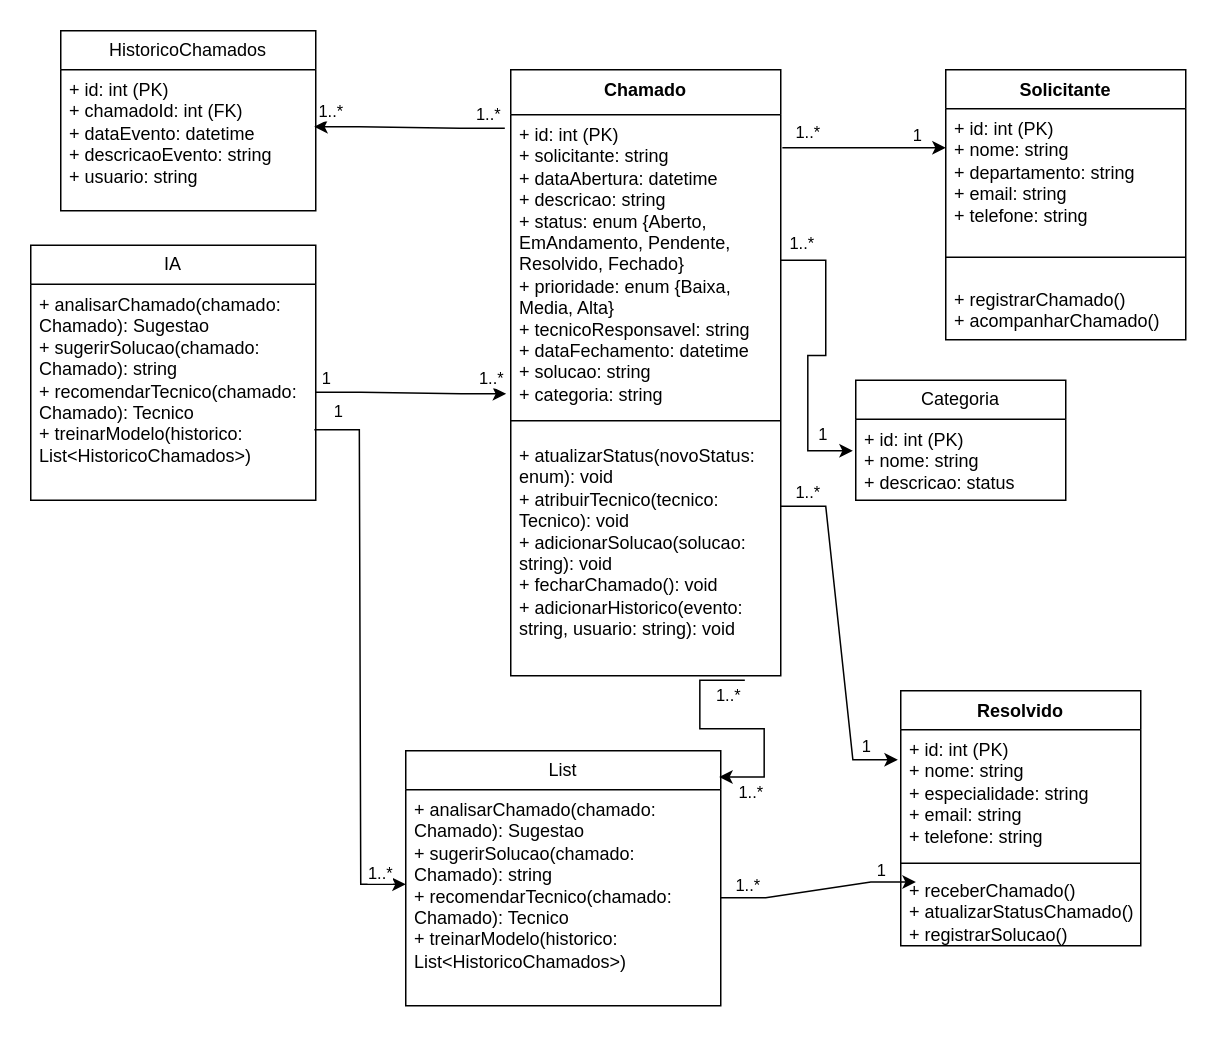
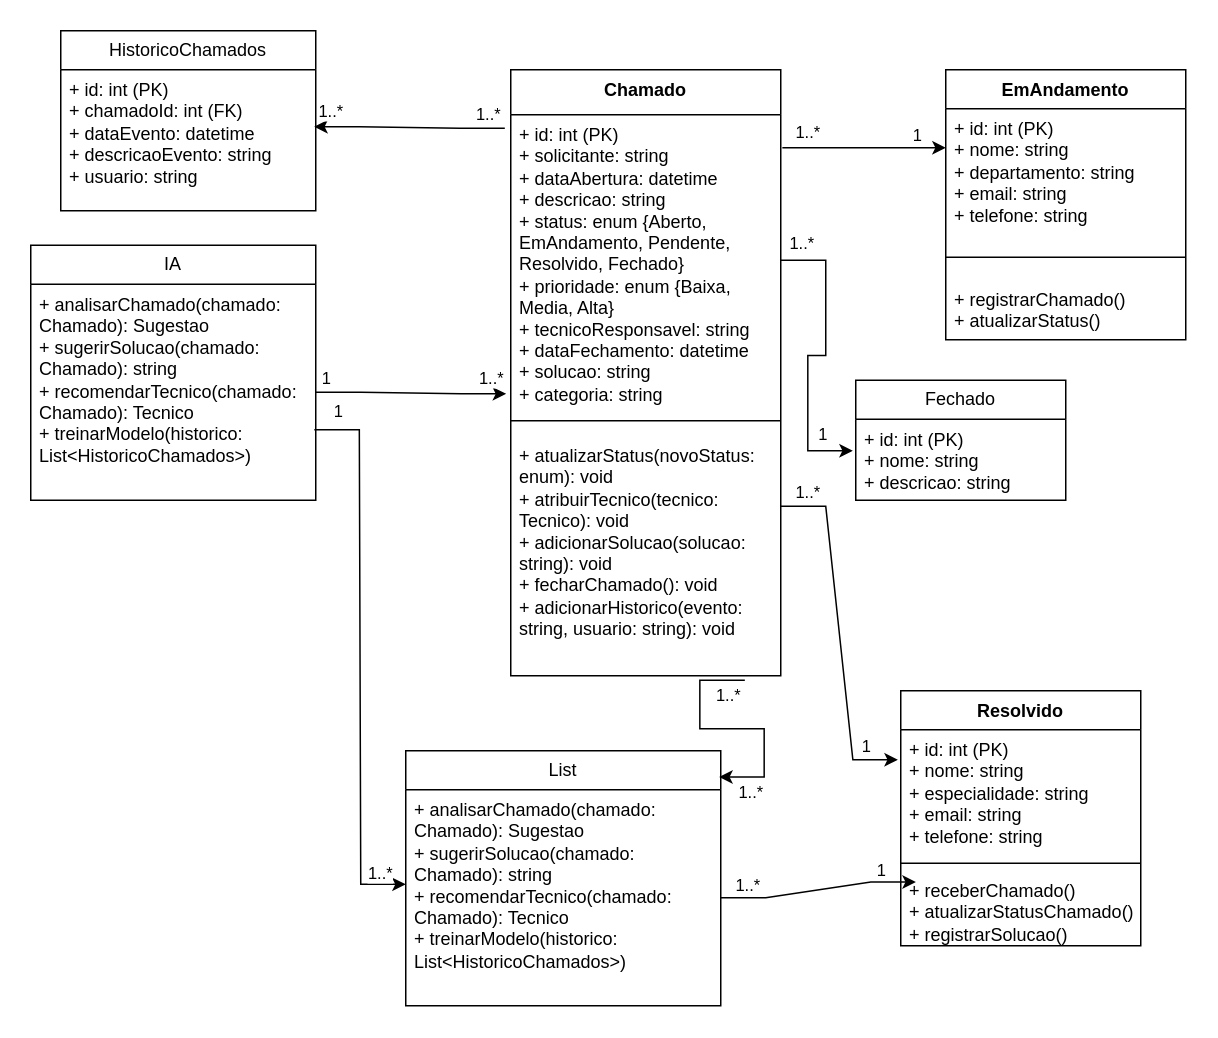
(1066, 91) -> (1066, 91)
(1058, 312) -> (1051, 312)
(961, 400) -> (961, 400)
(951, 462) -> (949, 462)
